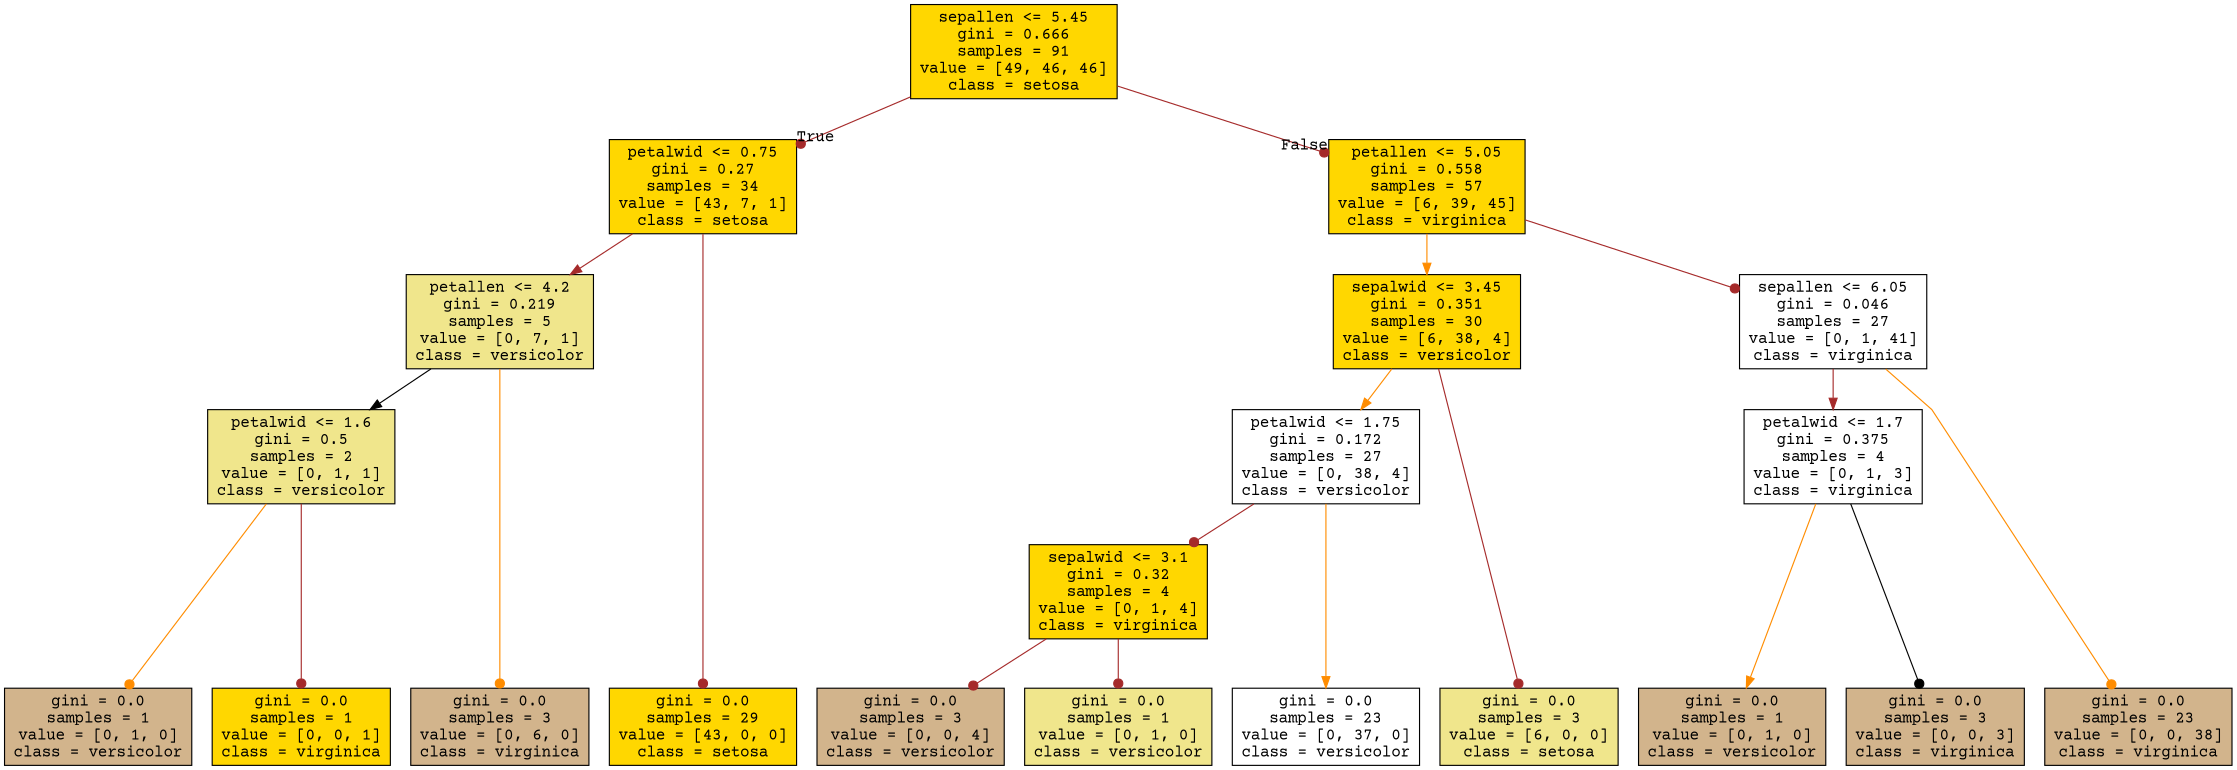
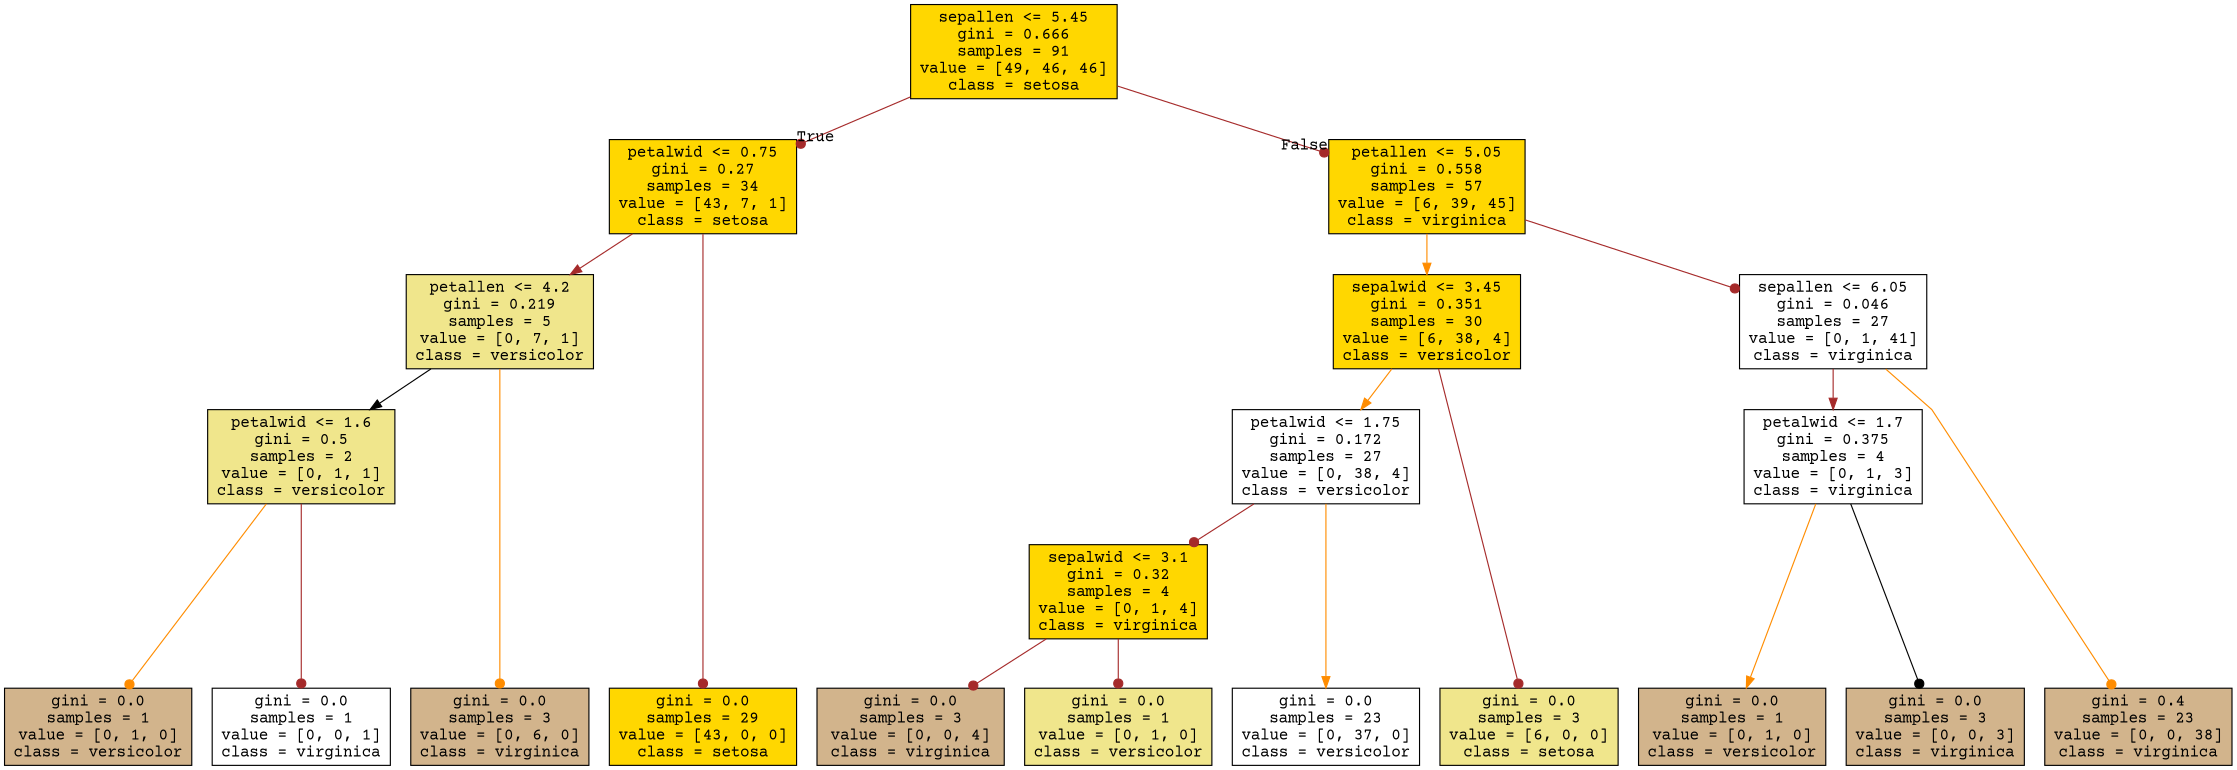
(301, 727) -> (301, 727)
(911, 727) -> (911, 727)
(2138, 727) -> (2138, 727)
